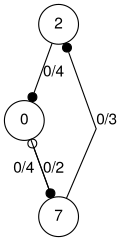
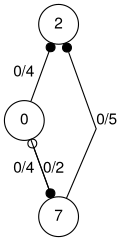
(43, 68) -> (40, 76)
(107, 121) -> (107, 121)
